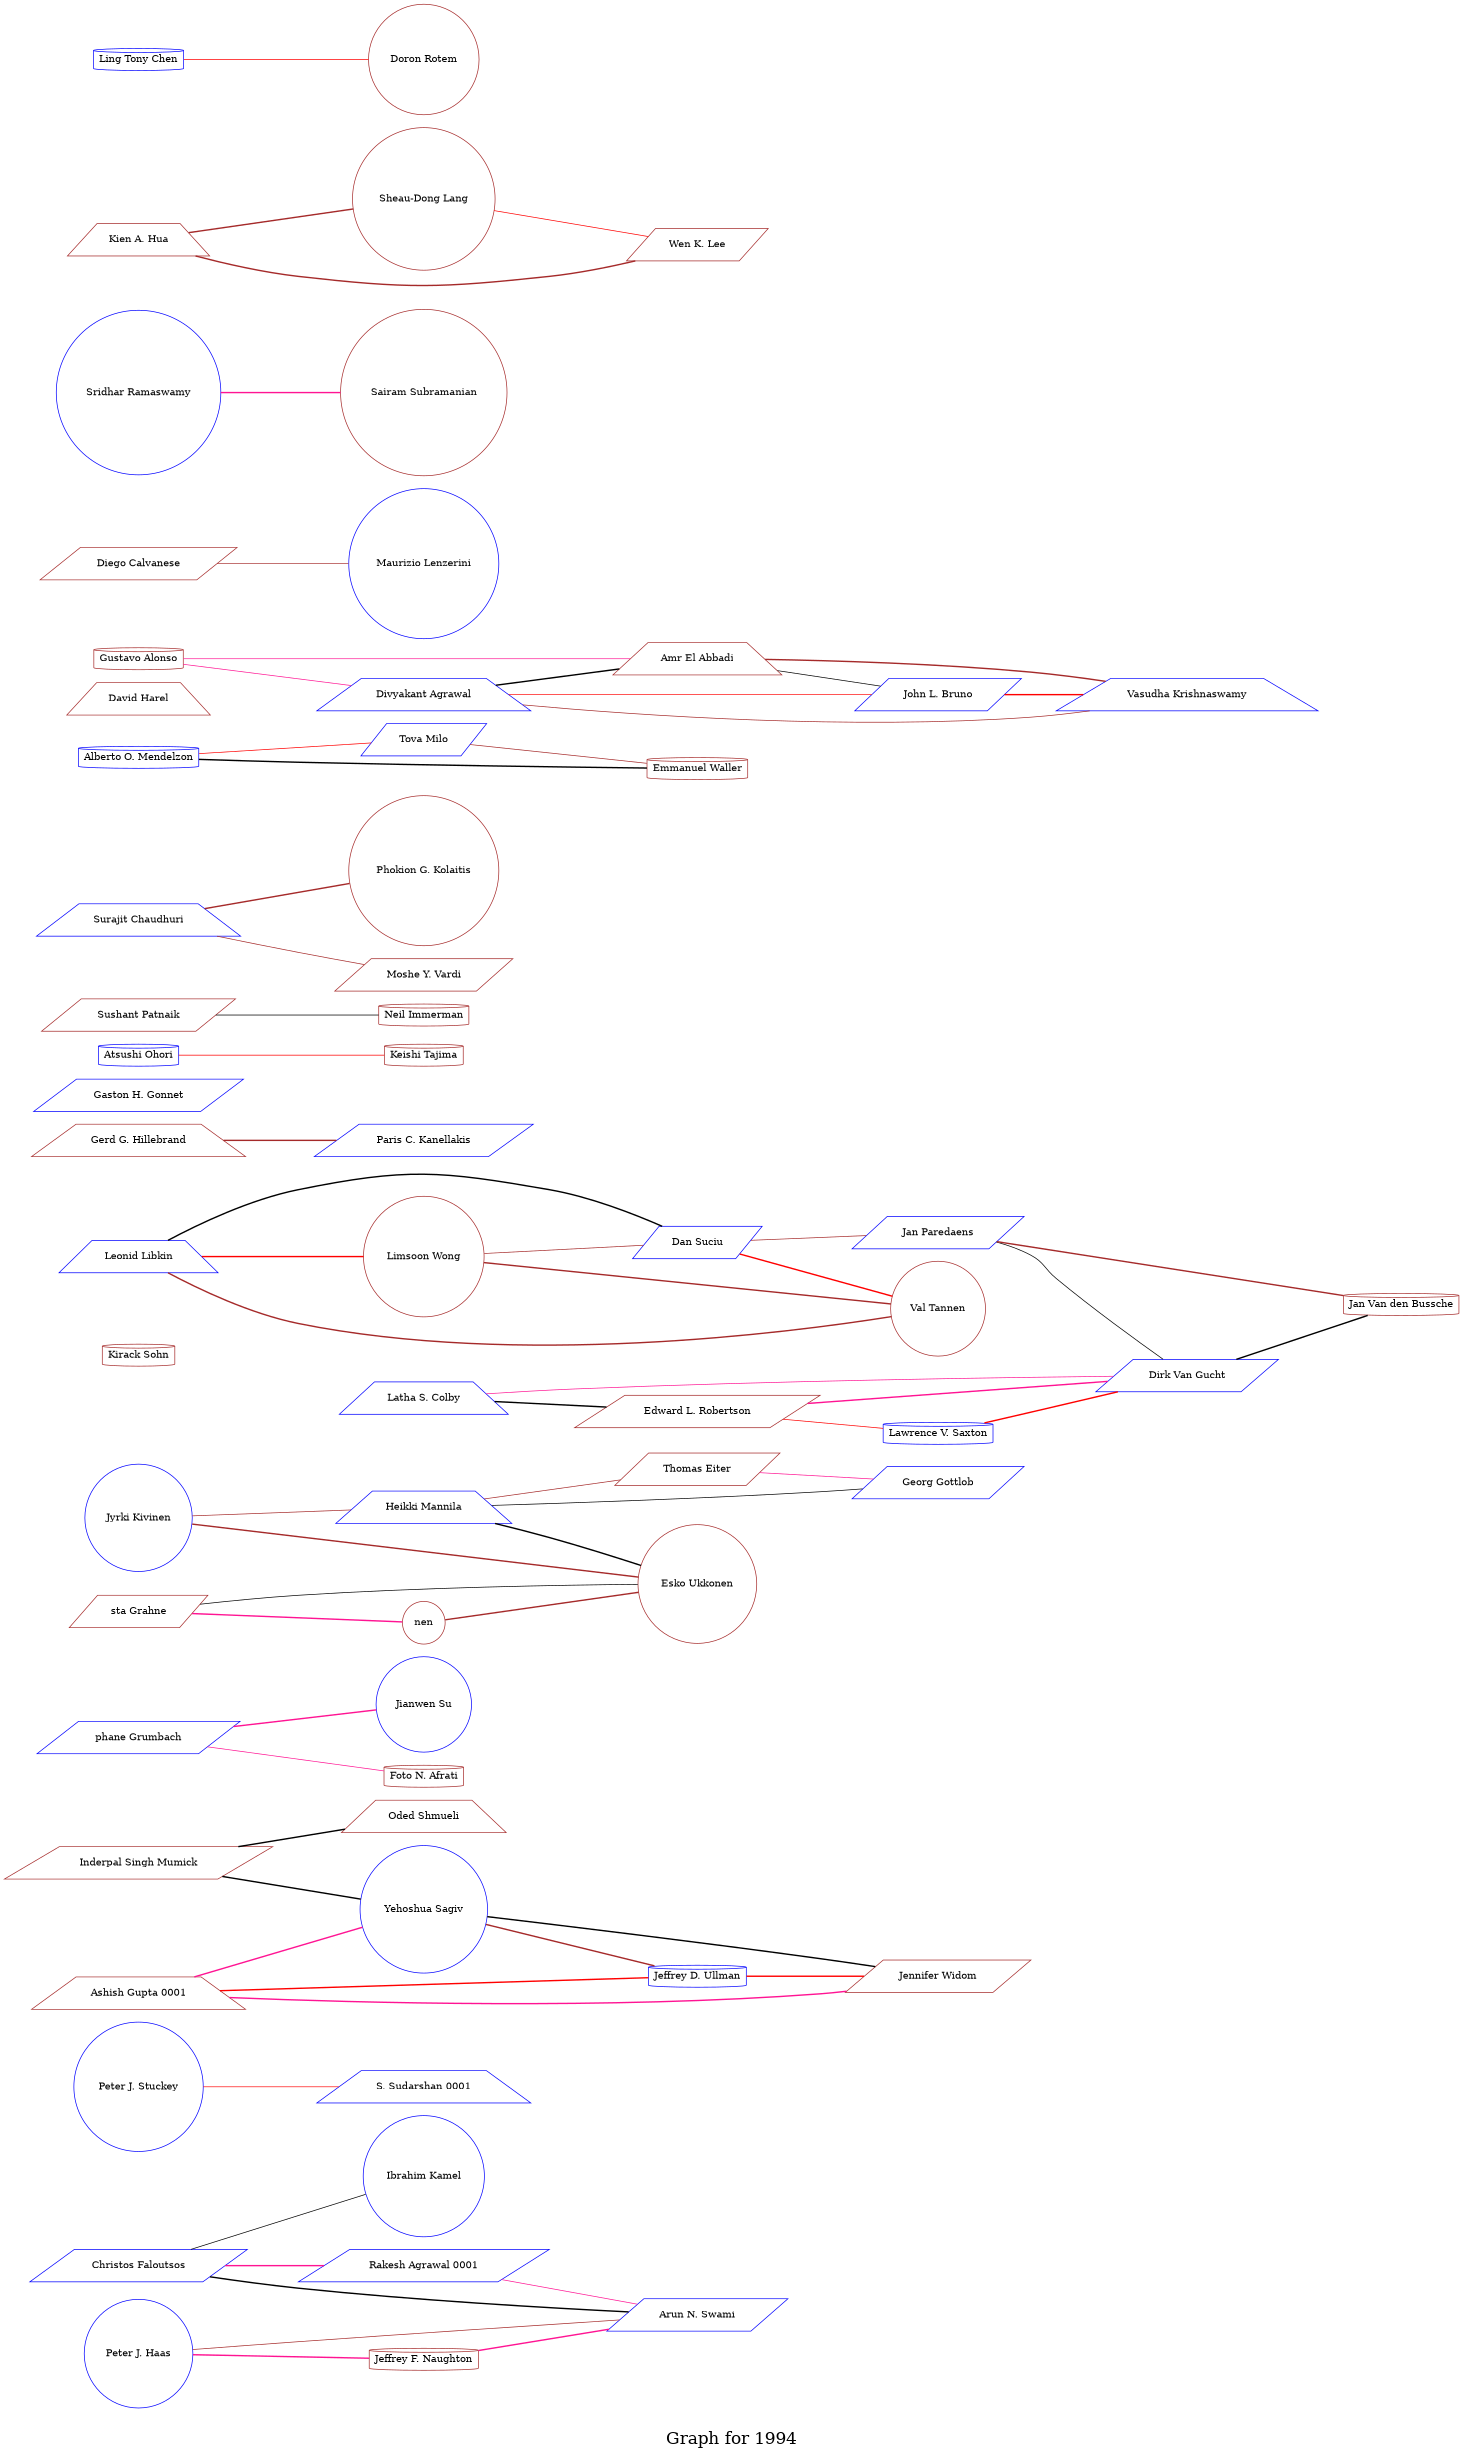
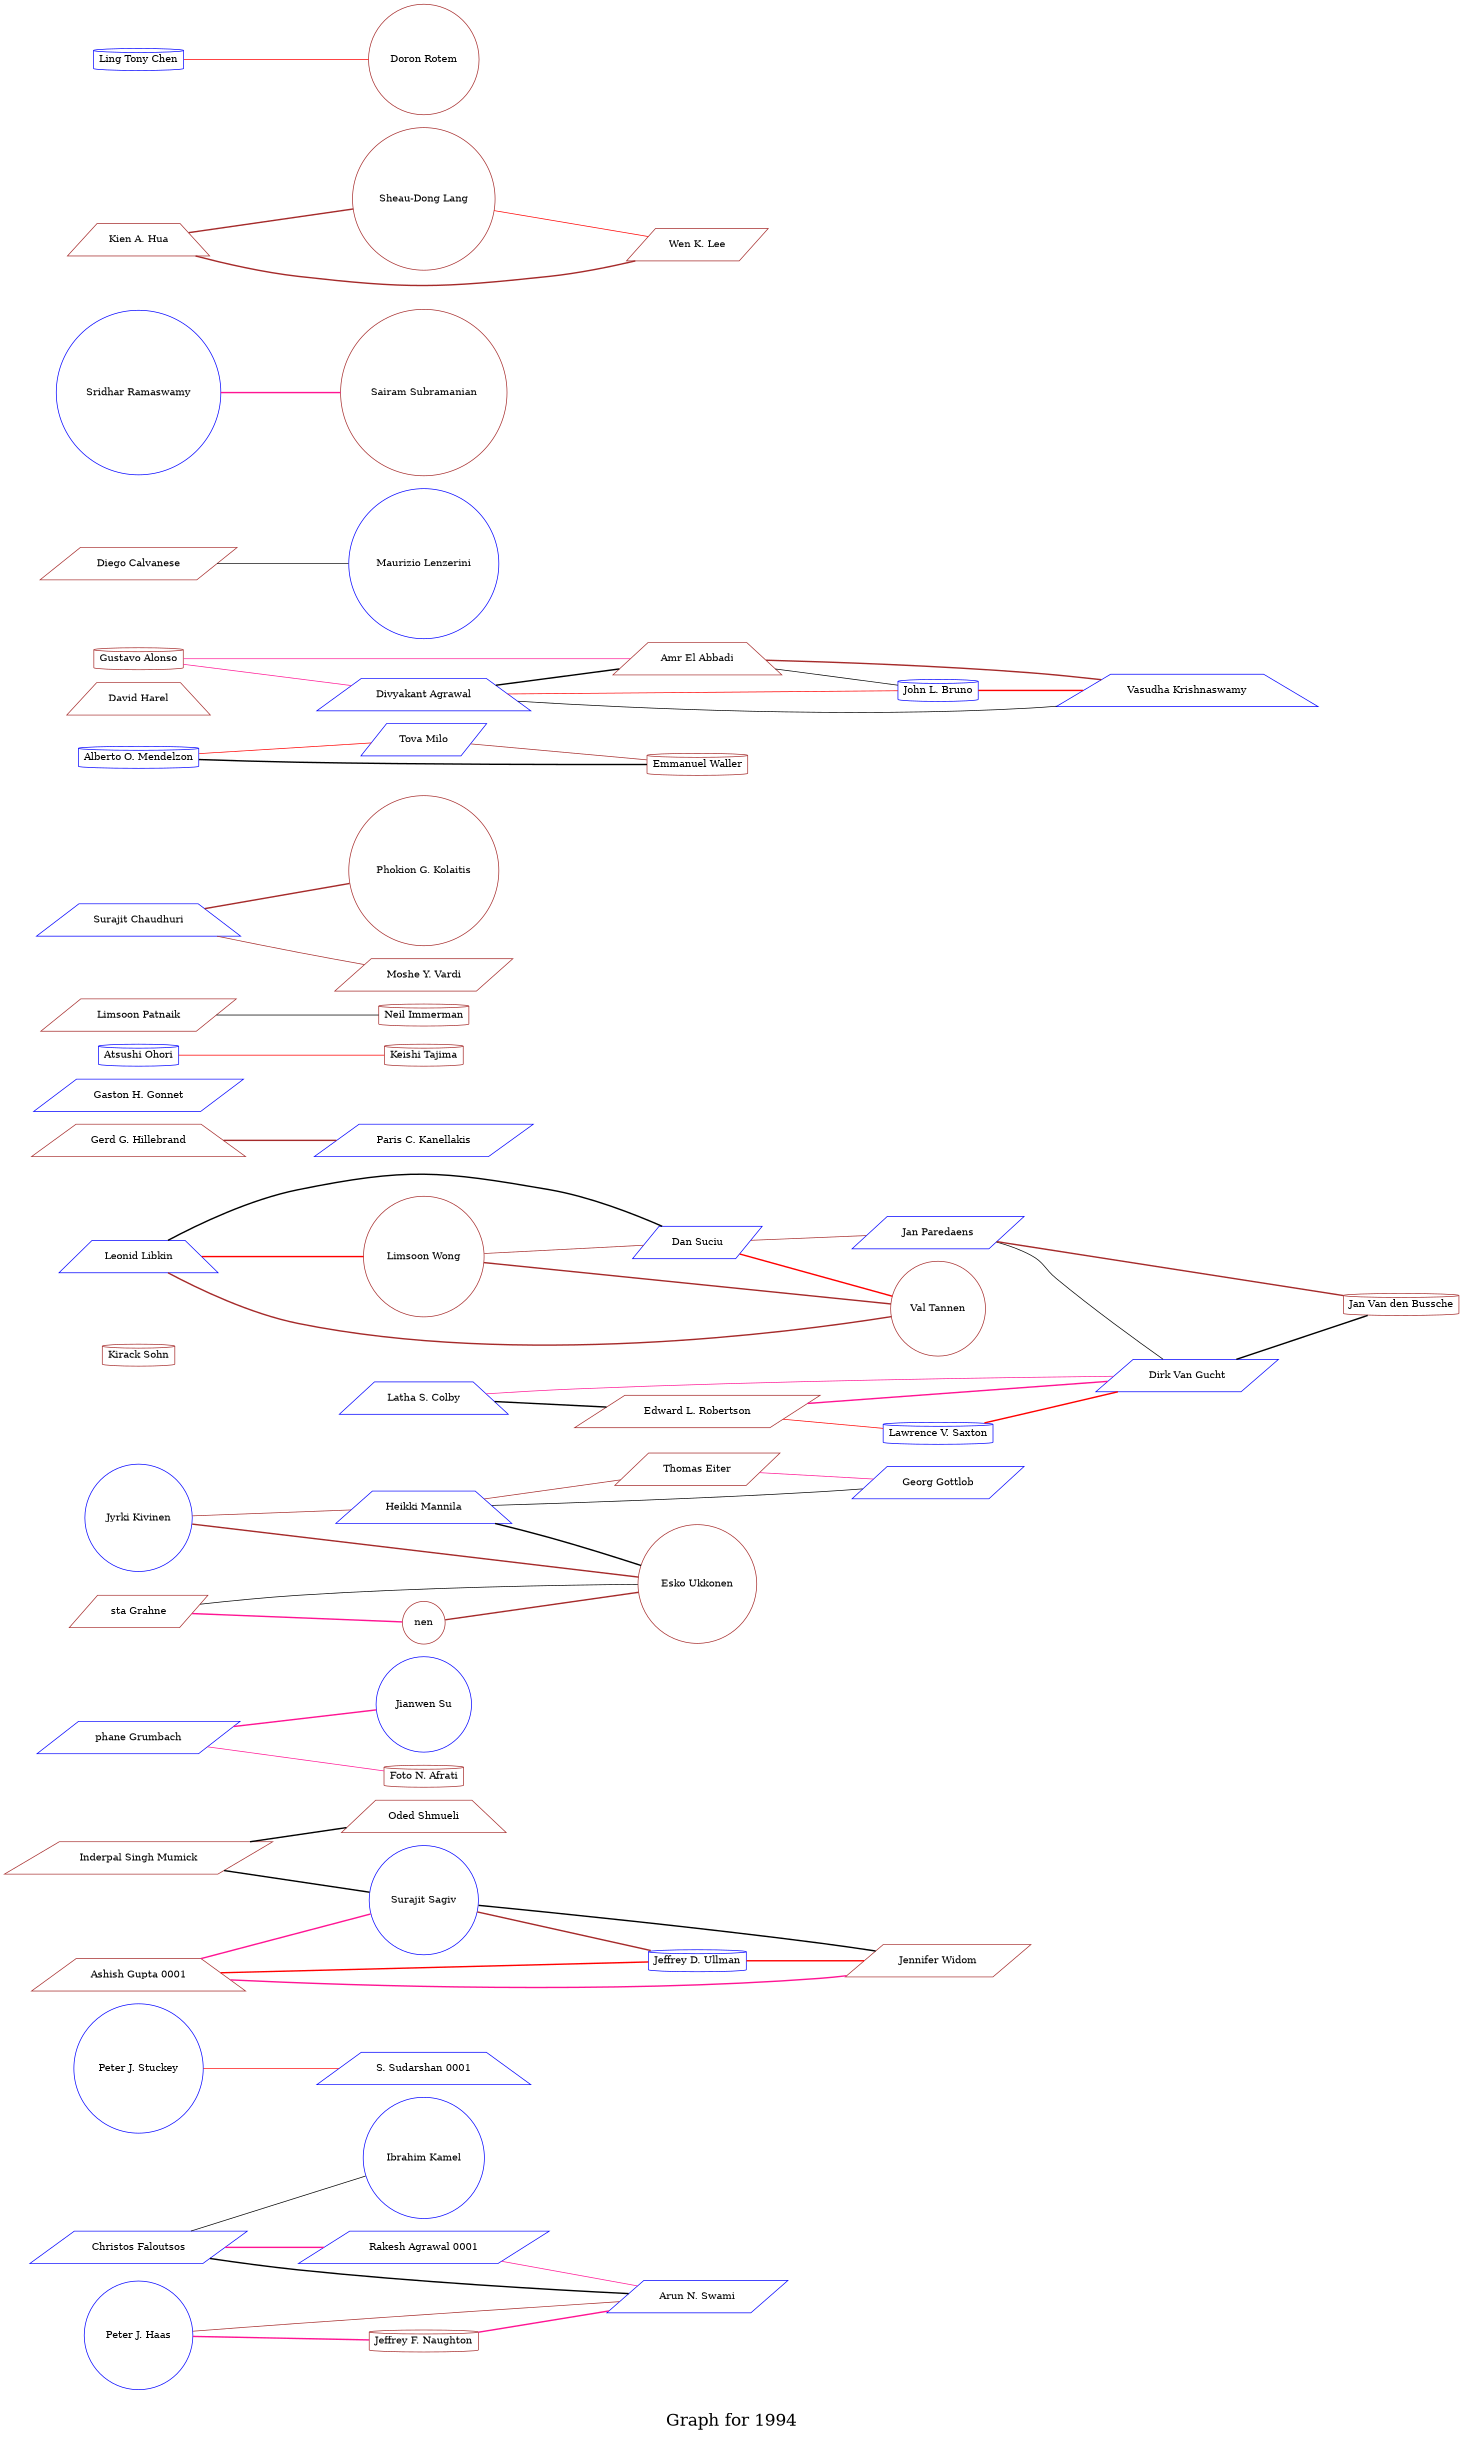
(283, 564) -> (283, 564)
(938, 695) -> (938, 690)
(806, 721) -> (787, 712)
(139, 1015) -> (139, 1015)
(424, 1909) -> (424, 1900)
